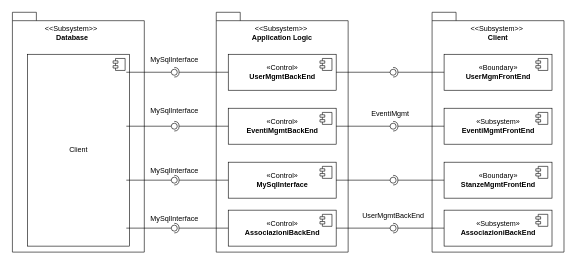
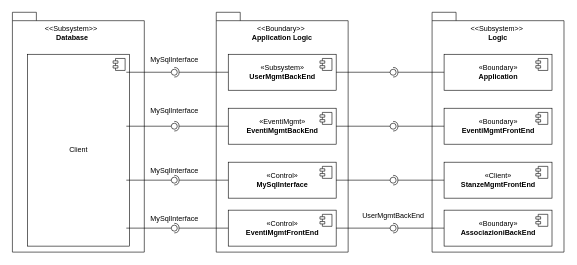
(282, 33) -> (282, 33)
(498, 33) -> (498, 33)
(283, 72) -> (283, 72)
(499, 72) -> (499, 72)
(390, 114) -> none
(283, 126) -> (283, 126)
(499, 126) -> (499, 126)
(499, 180) -> (499, 180)
(283, 228) -> (283, 228)
(499, 228) -> (499, 228)
